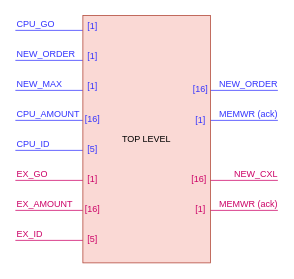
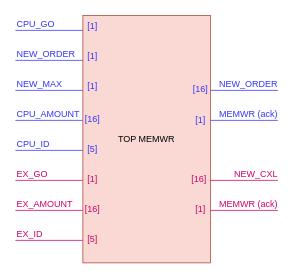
(147, 139) -> (147, 139)
